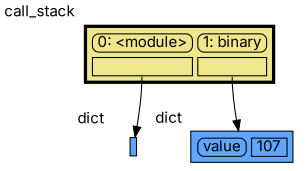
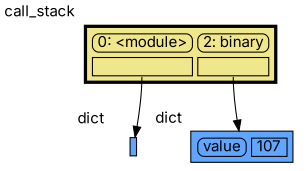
(232, 42) -> (233, 42)
